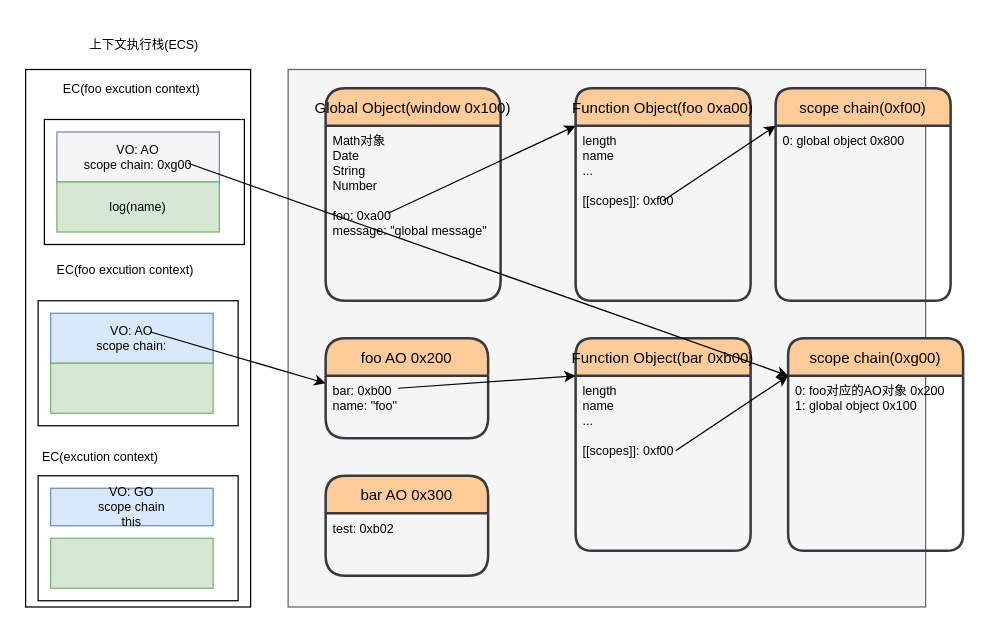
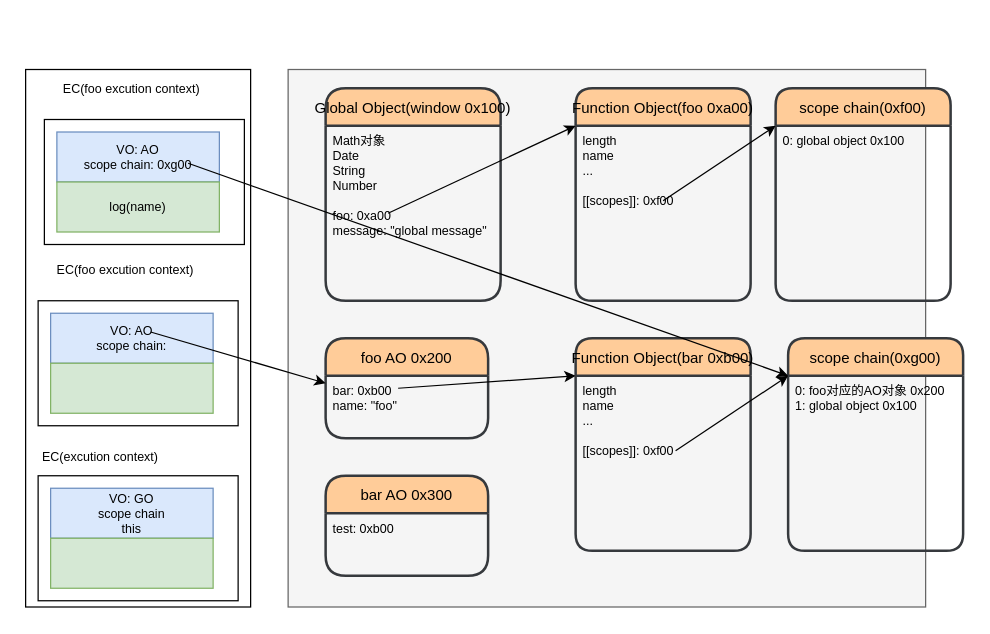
(144, 44) -> none
(850, 141) -> (850, 141)
(138, 157) -> (138, 157)
(132, 507) -> (132, 513)
(368, 528) -> (368, 528)
